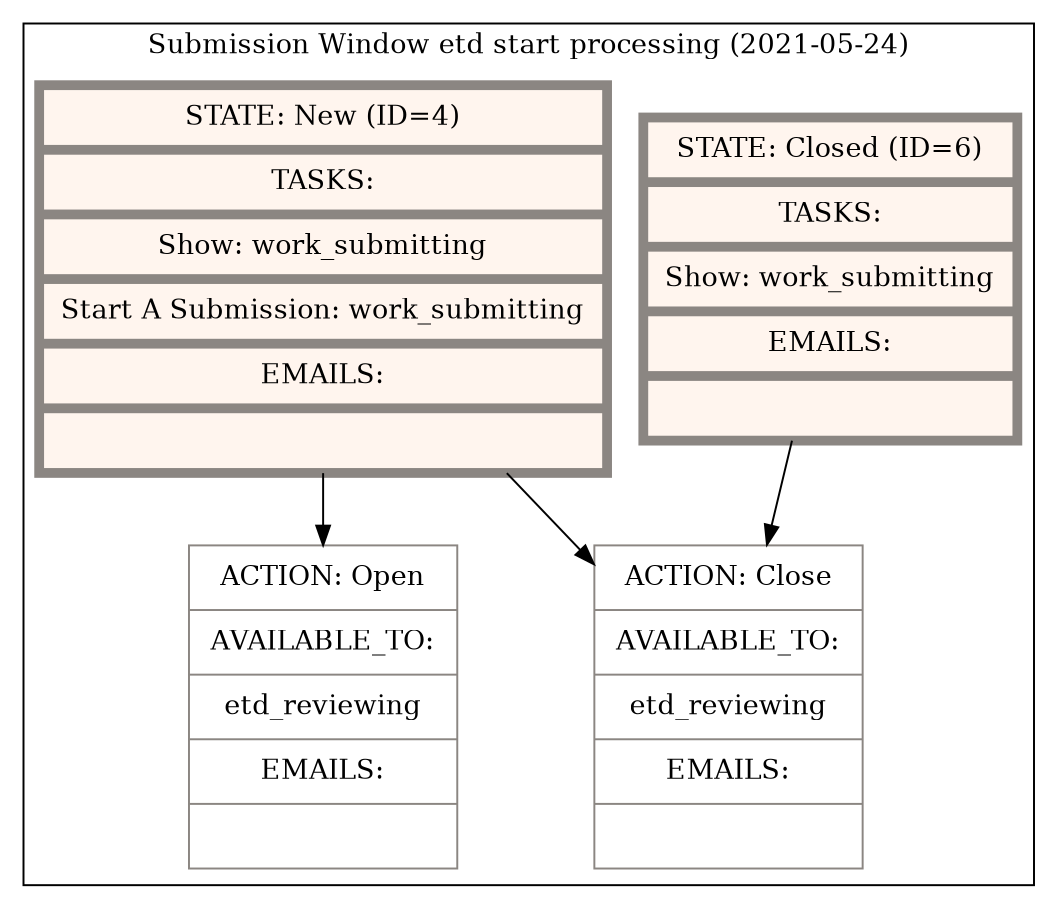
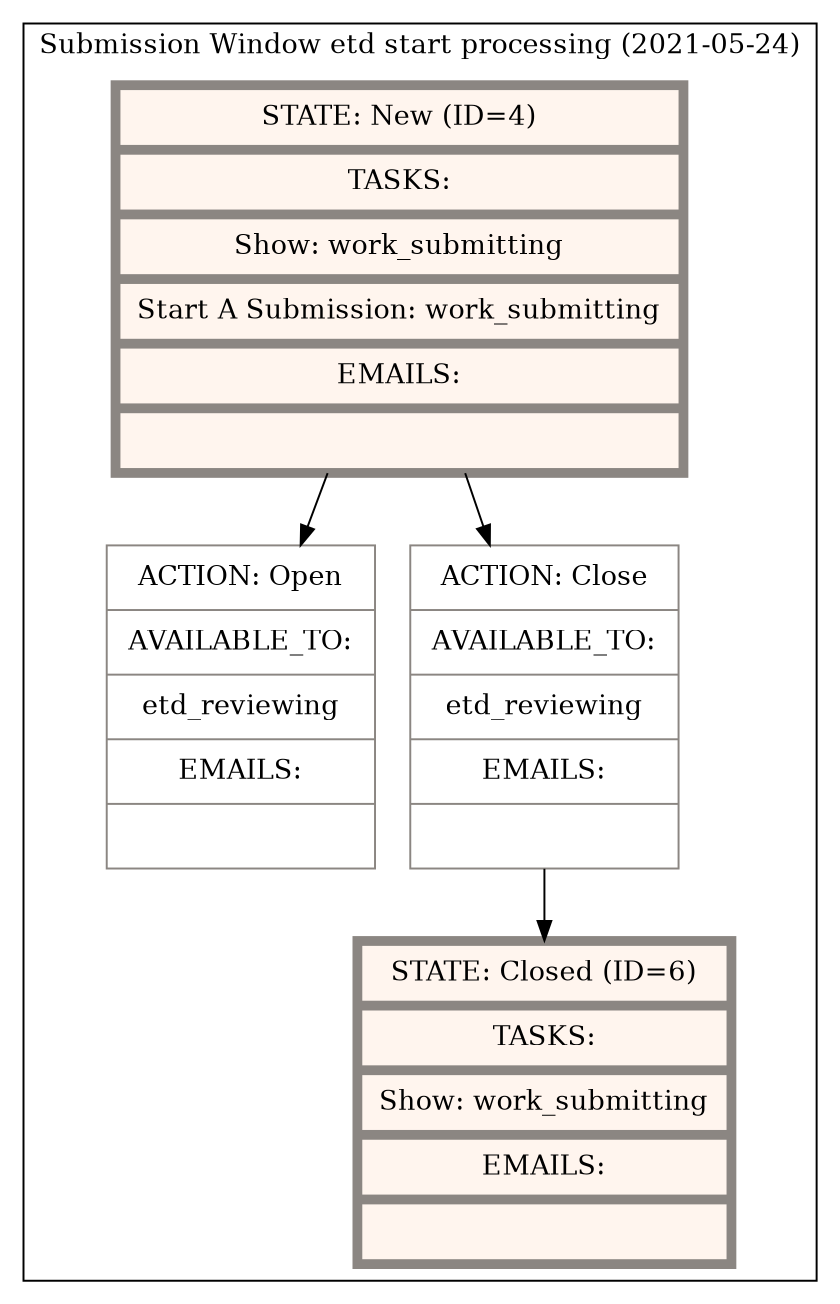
(782, 483) -> (544, 895)
